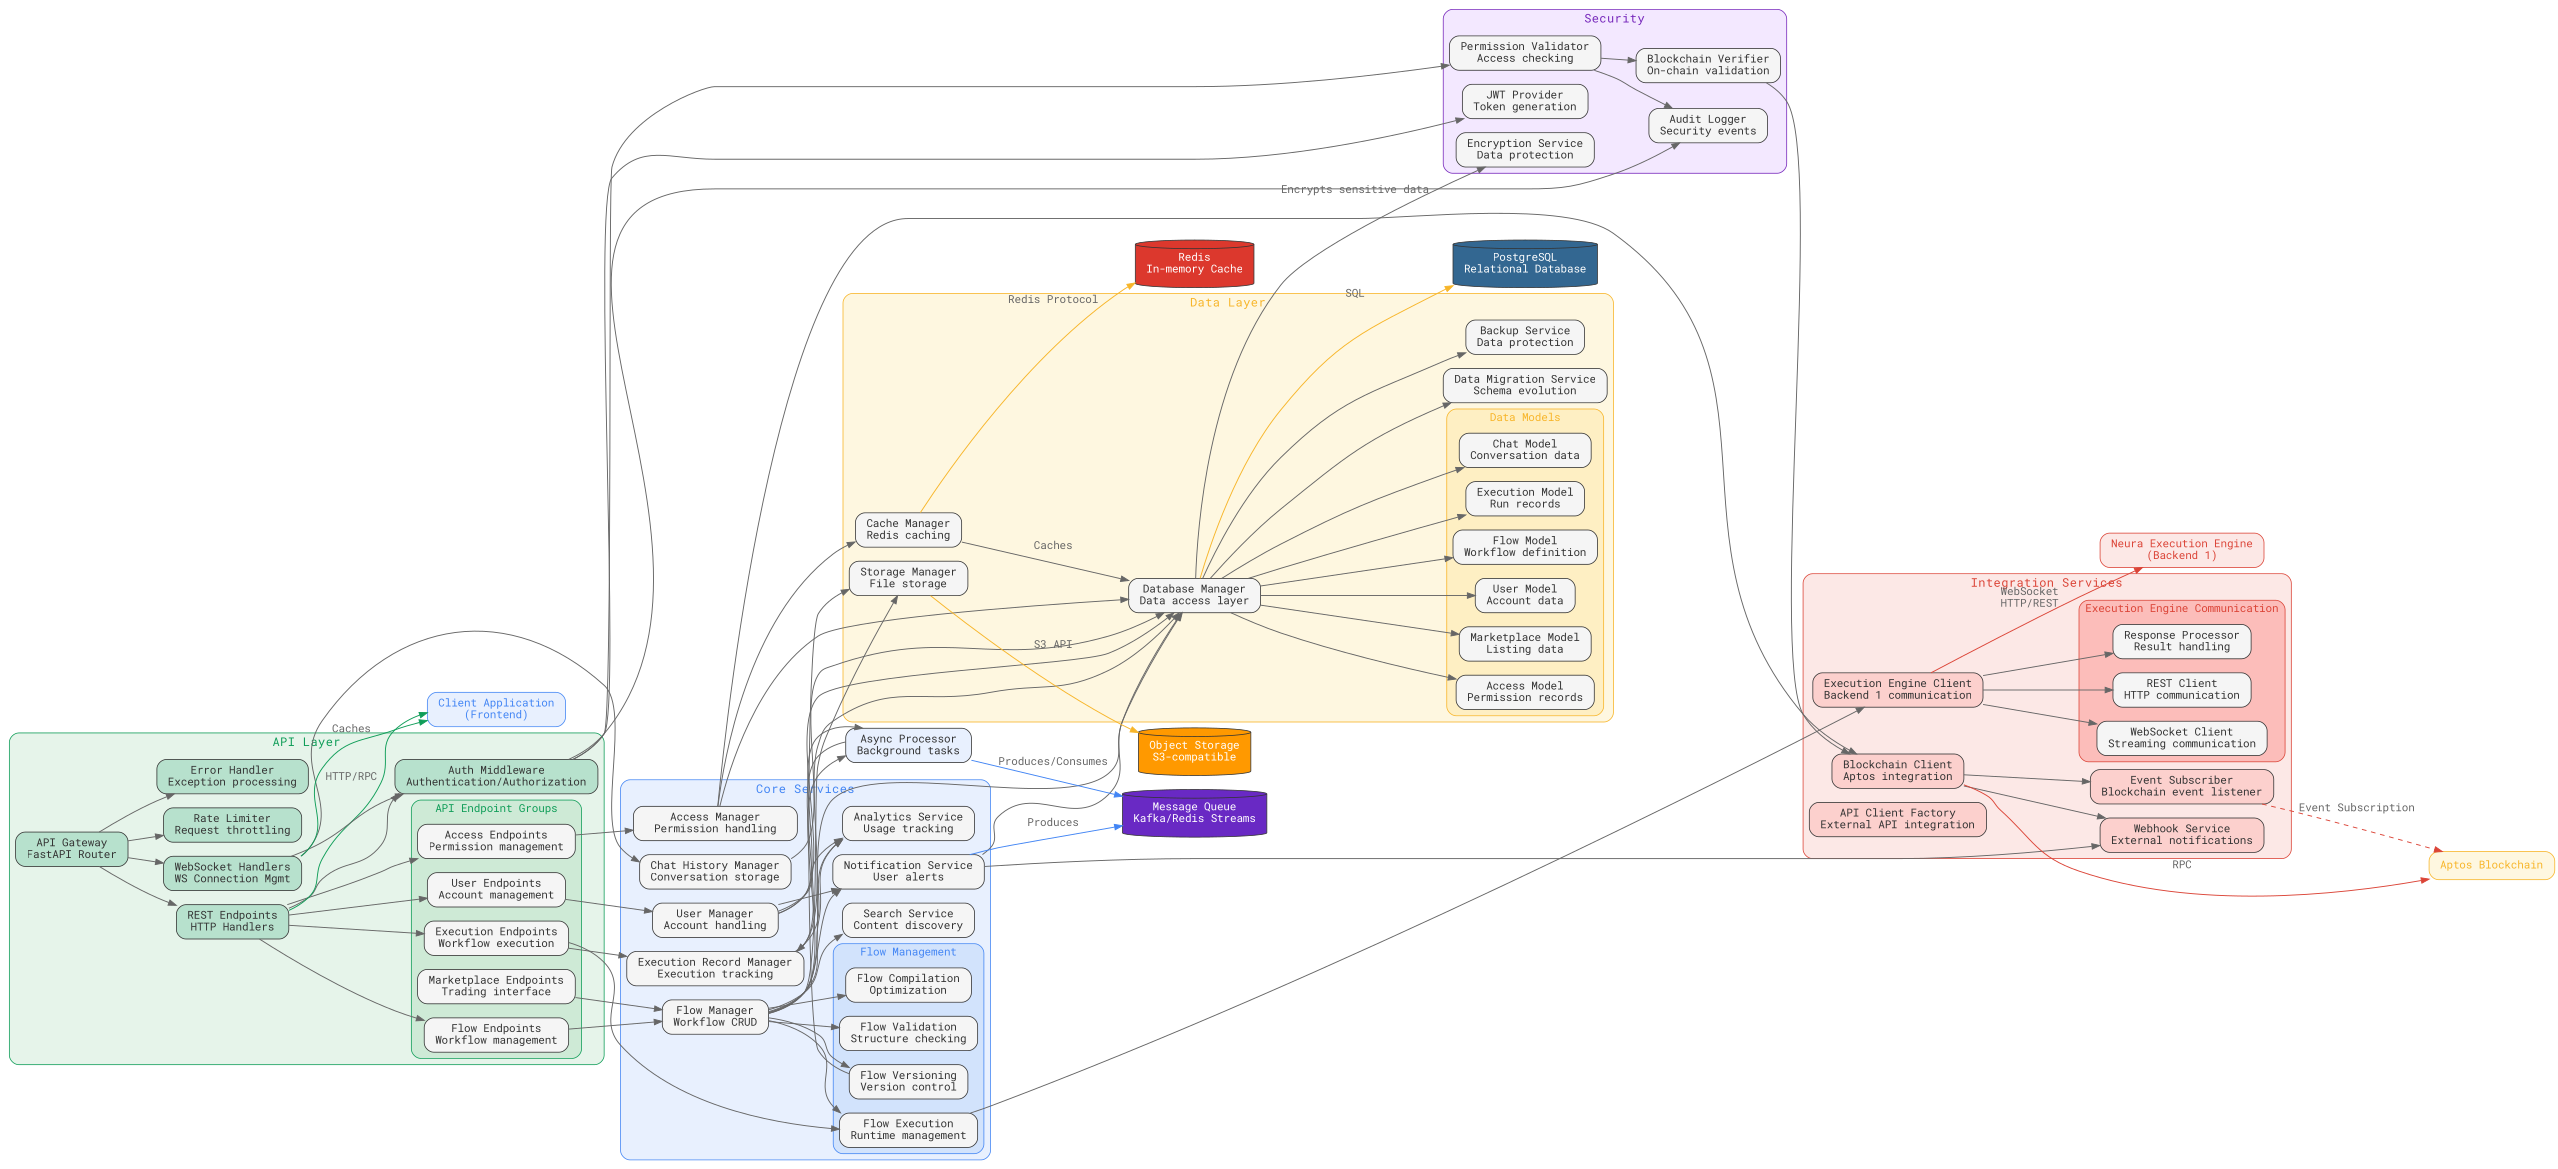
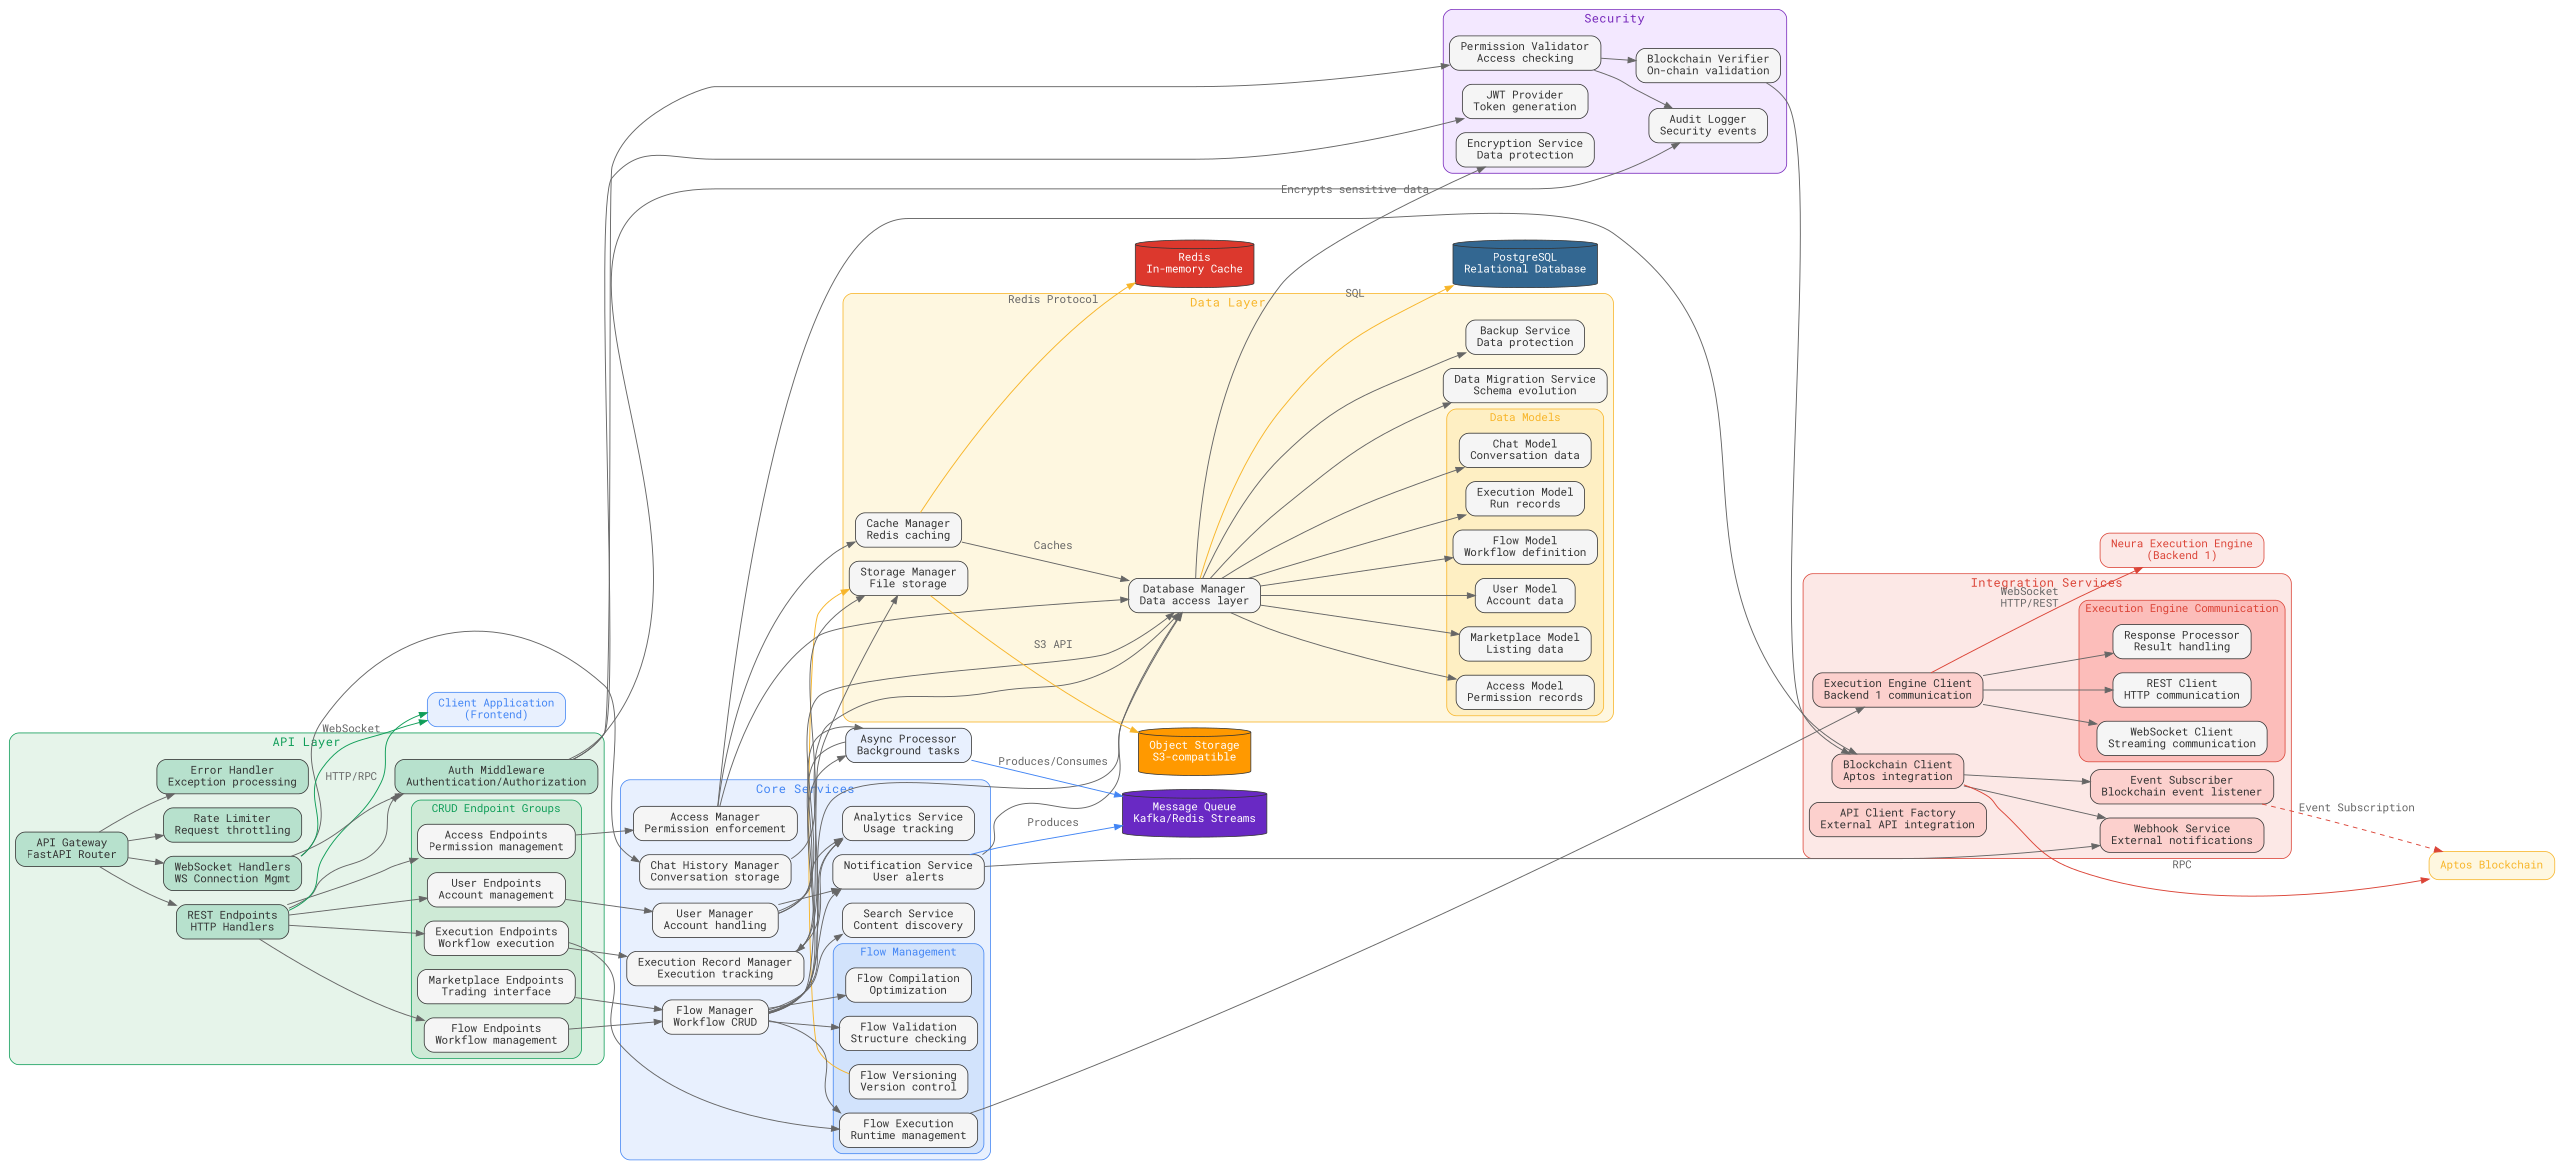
(892, 651) -> (812, 724)
(352, 729) -> (352, 729)
(496, 809) -> (496, 809)
(715, 823) -> (715, 823)
(809, 836) -> (809, 836)
(822, 1038) -> none
